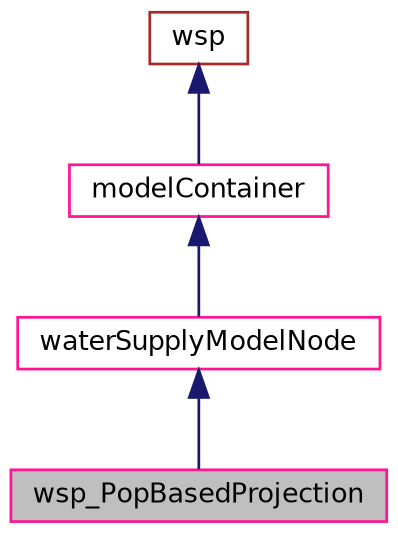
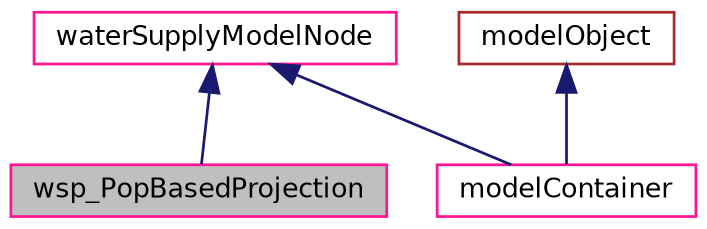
(199, 38) -> (567, 38)
(199, 281) -> (404, 120)
